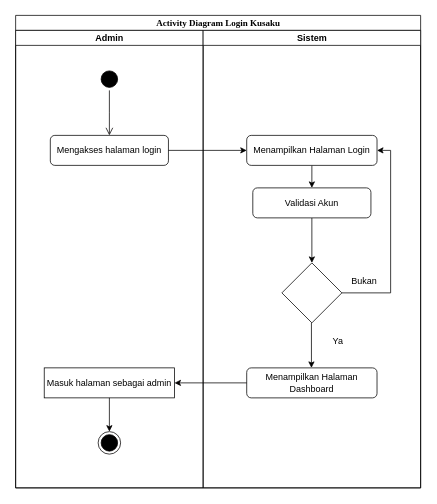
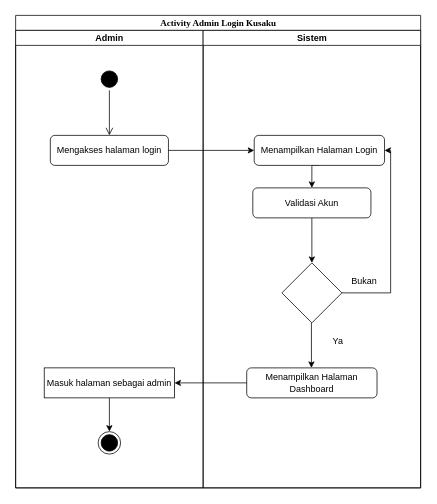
(218, 23) -> (218, 23)
(312, 150) -> (319, 150)
